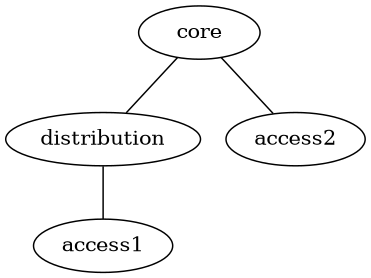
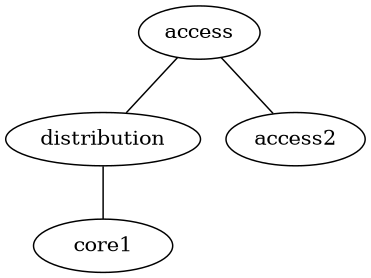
(199, 33) -> (199, 33)
(103, 246) -> (103, 246)
